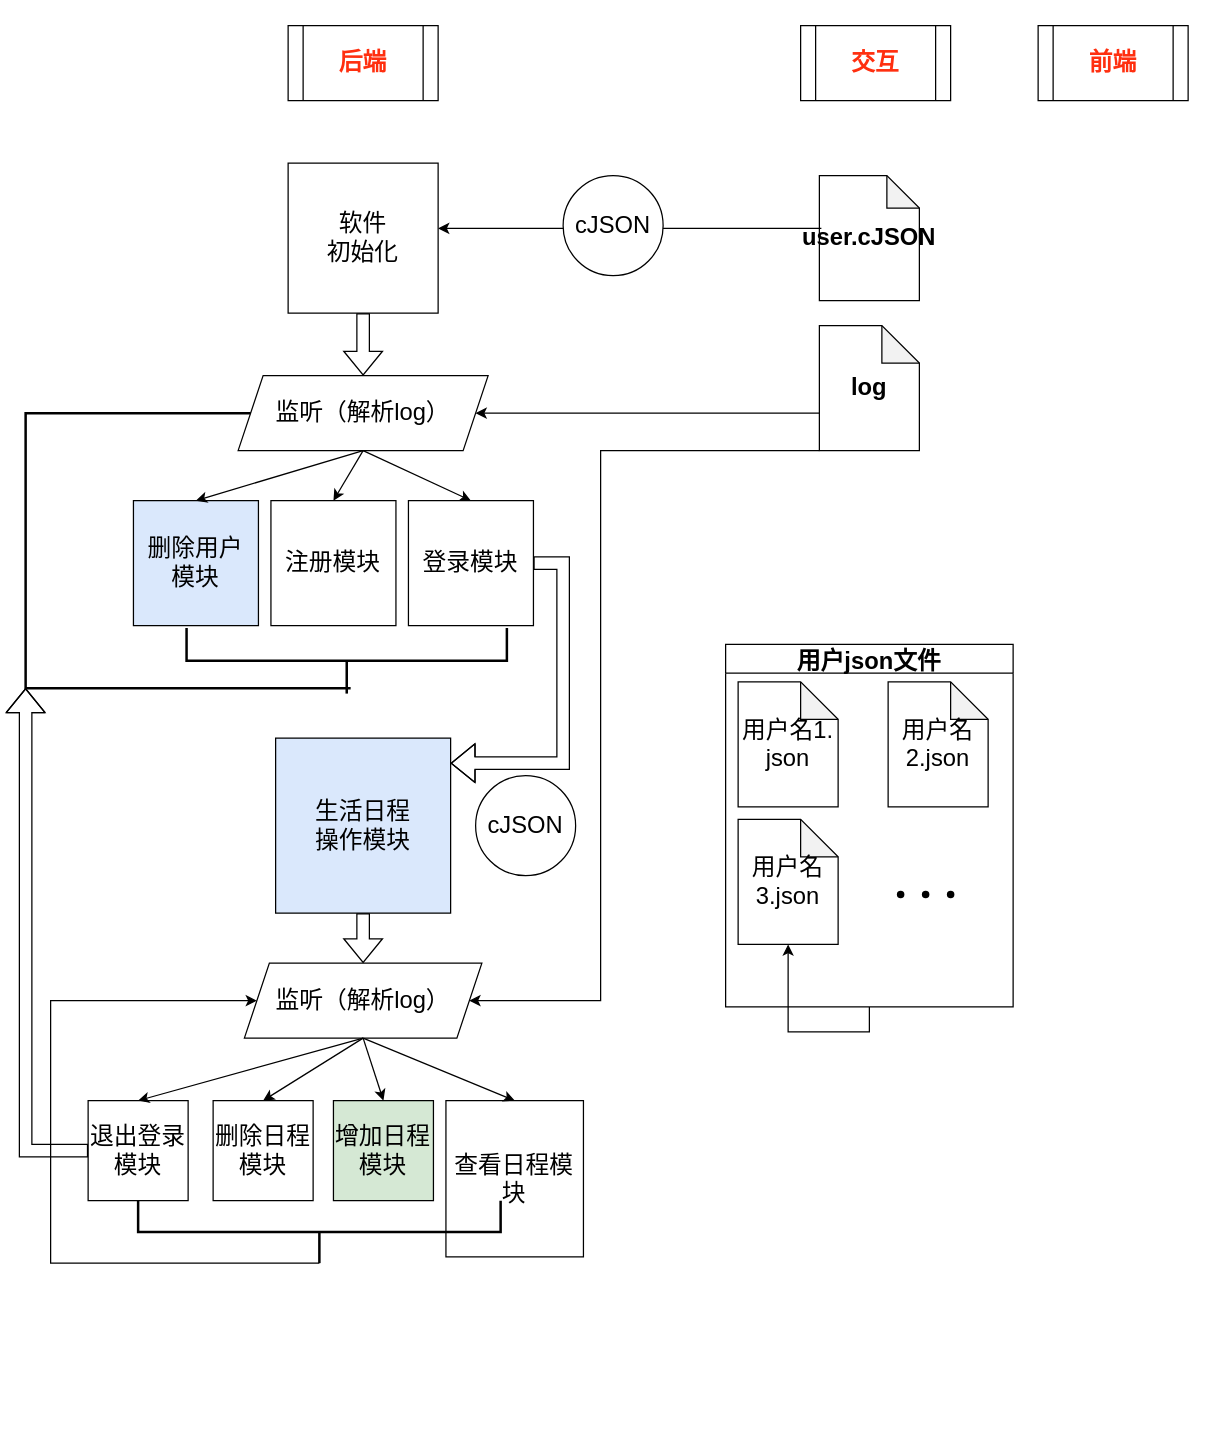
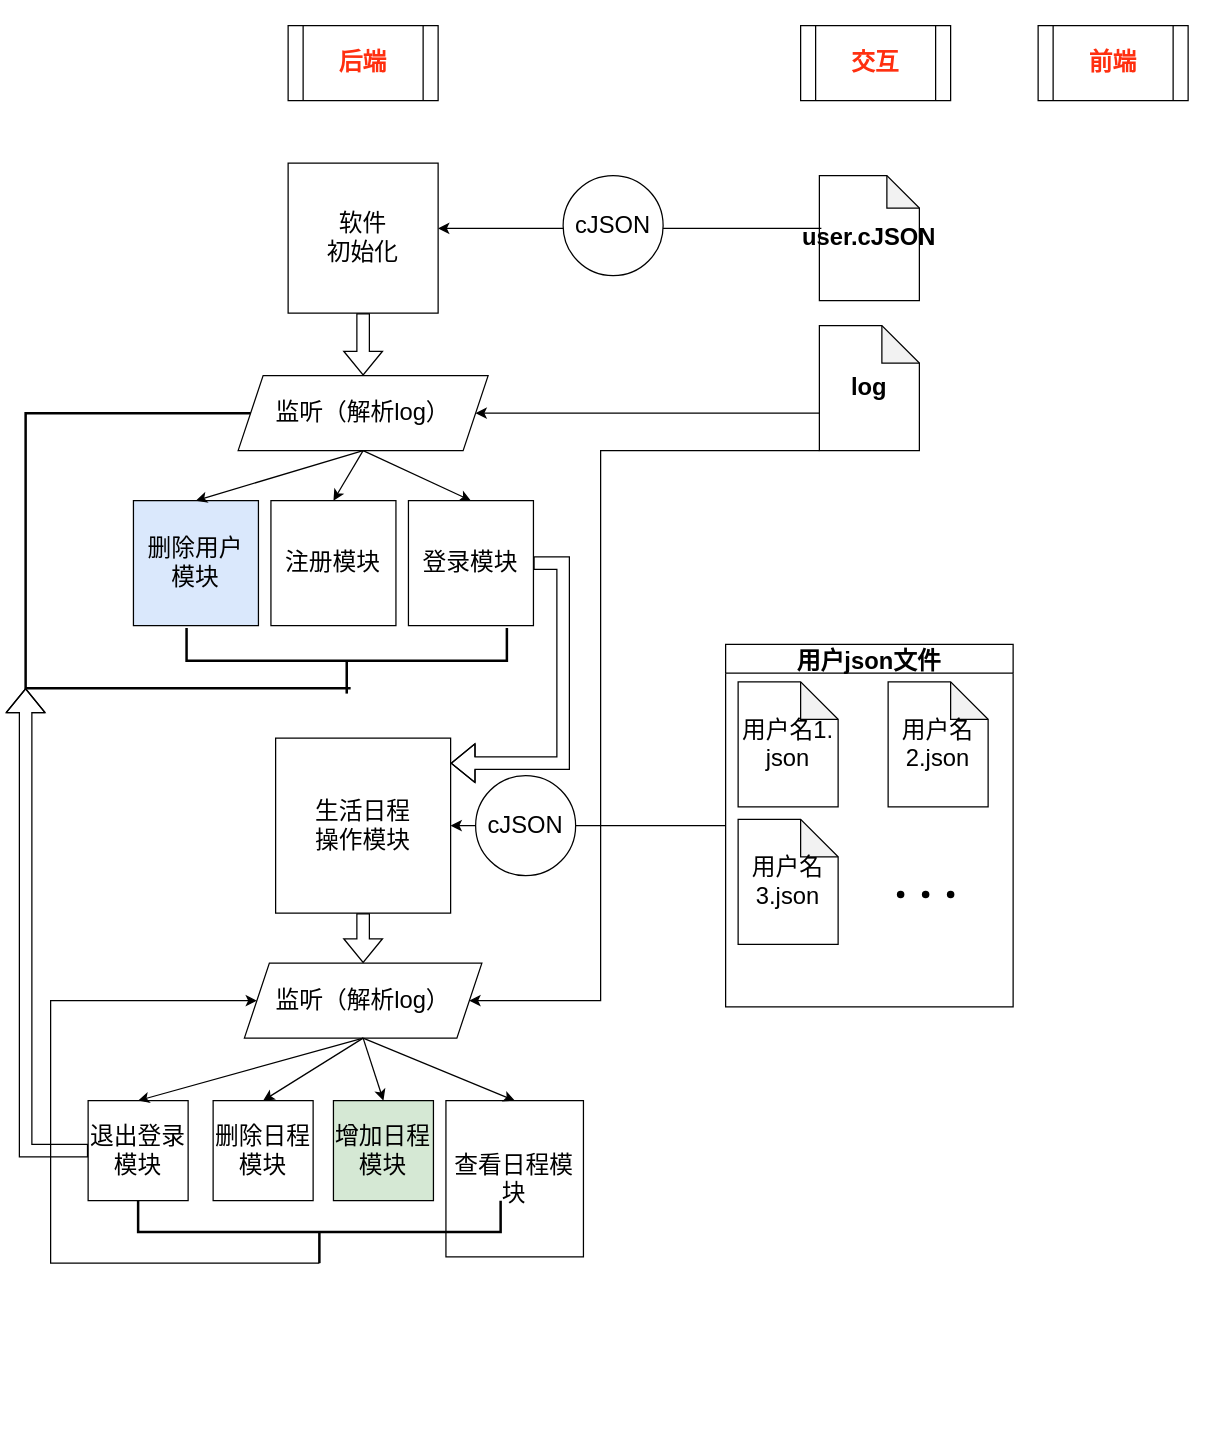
(363, 826) -> (363, 826)
(801, 1032) -> (649, 826)
